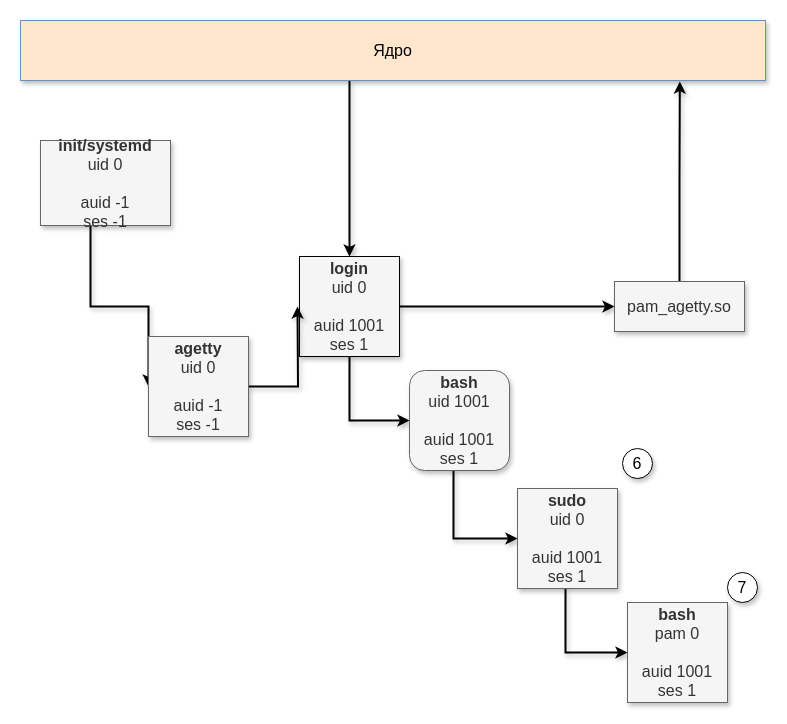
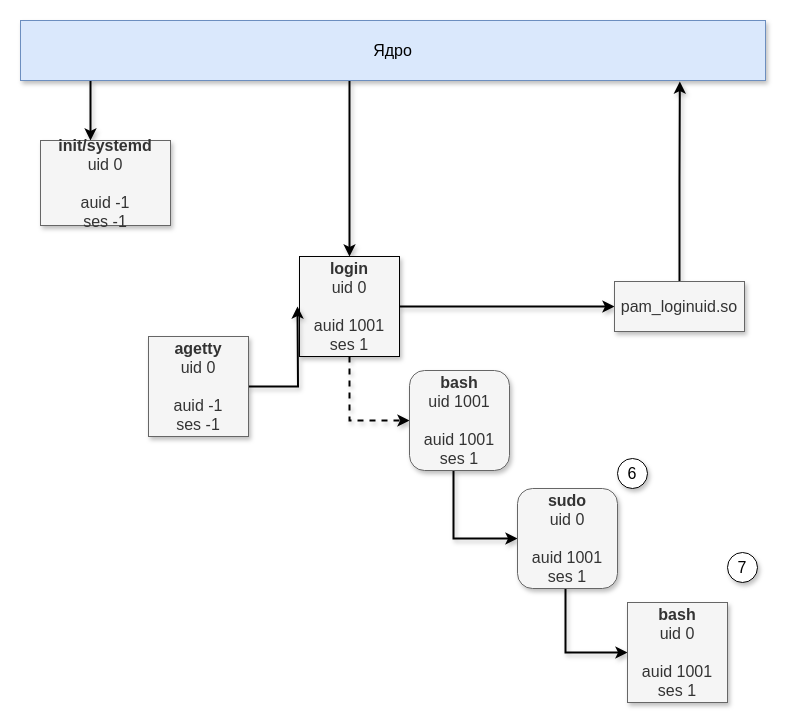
(393, 51) -> (393, 51)
none -> (91, 106)
(115, 307) -> none
(680, 307) -> (680, 307)
(350, 413) -> (350, 413)
(638, 464) -> (633, 474)
(568, 539) -> (568, 539)
(743, 588) -> (743, 568)
(678, 653) -> (678, 653)
